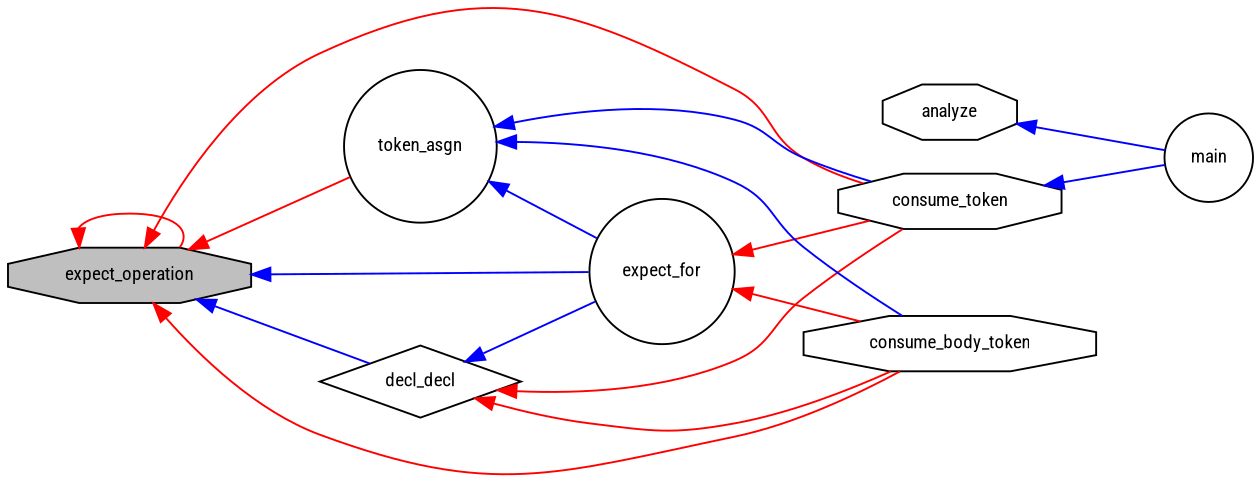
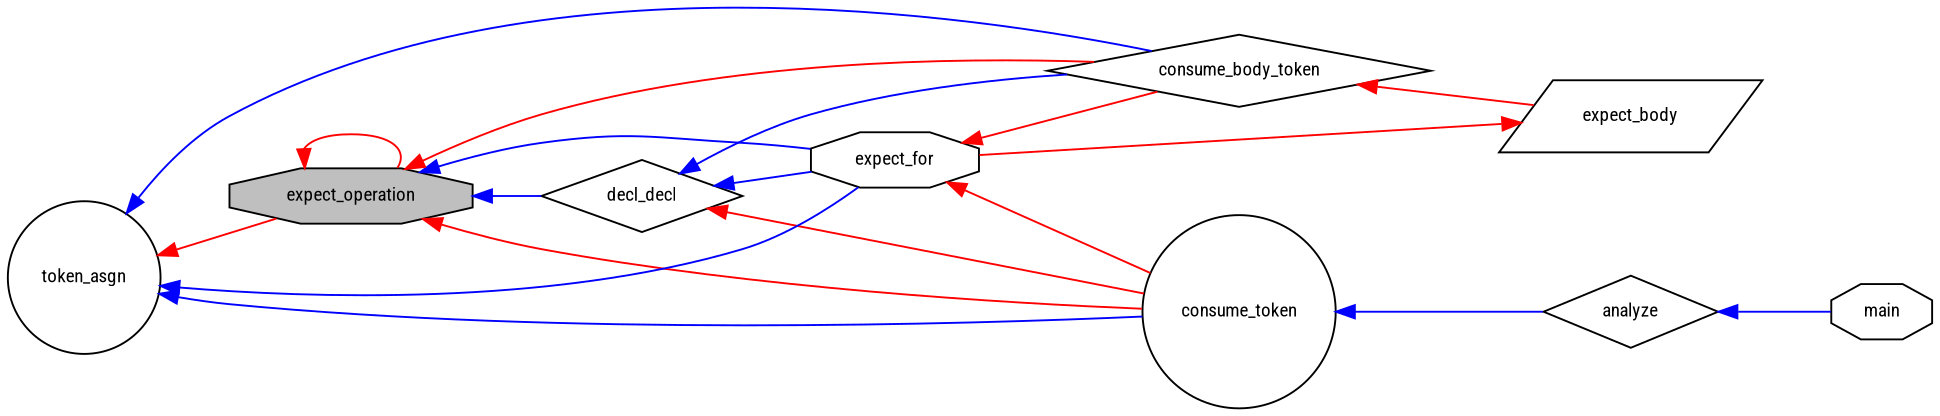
(950, 112) -> (1631, 312)
none -> (1631, 116)
(1209, 158) -> (1882, 312)
(1114, 174) -> (1449, 312)
(950, 201) -> (1239, 312)
(278, 209) -> (227, 234)
(662, 272) -> (895, 160)
(950, 344) -> (1239, 71)
(695, 429) -> (876, 99)
